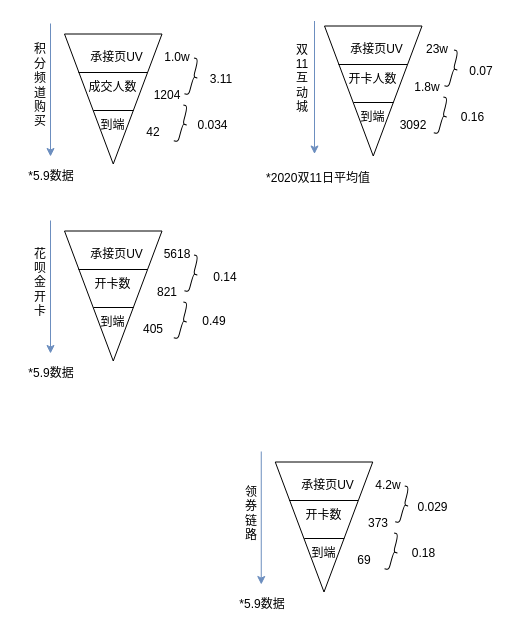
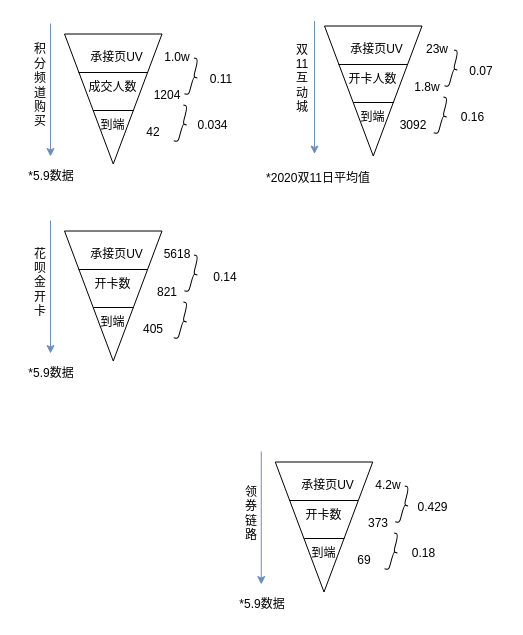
(222, 80) -> (222, 80)
(215, 322) -> none
(433, 508) -> (433, 508)
